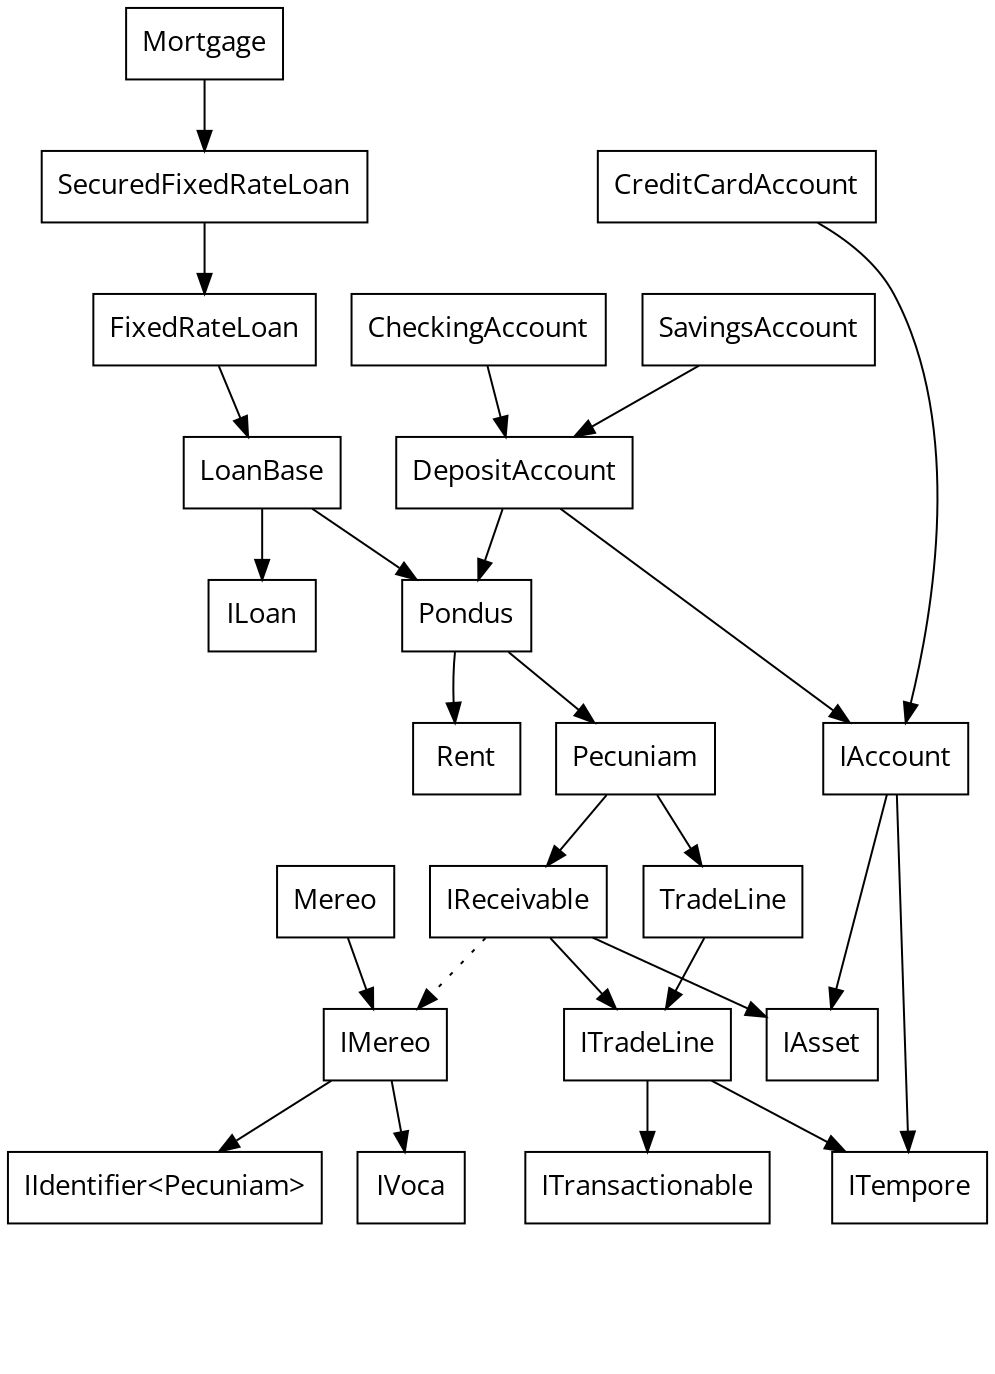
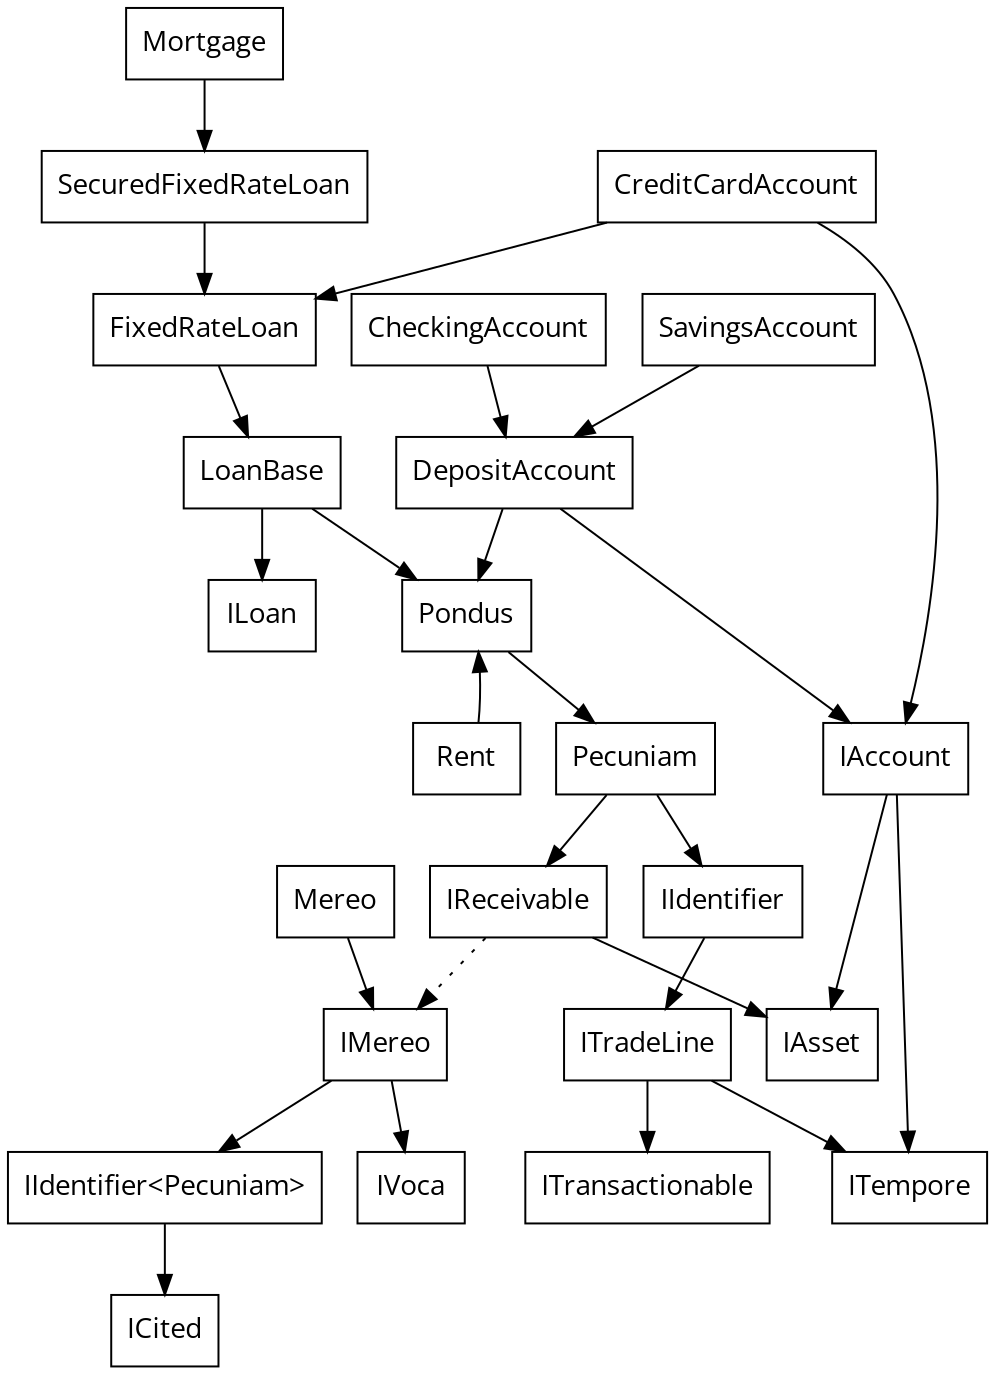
none -> (471, 258)
(453, 677) -> (480, 697)
(723, 902) -> (723, 902)
(576, 966) -> none
none -> (165, 1331)
